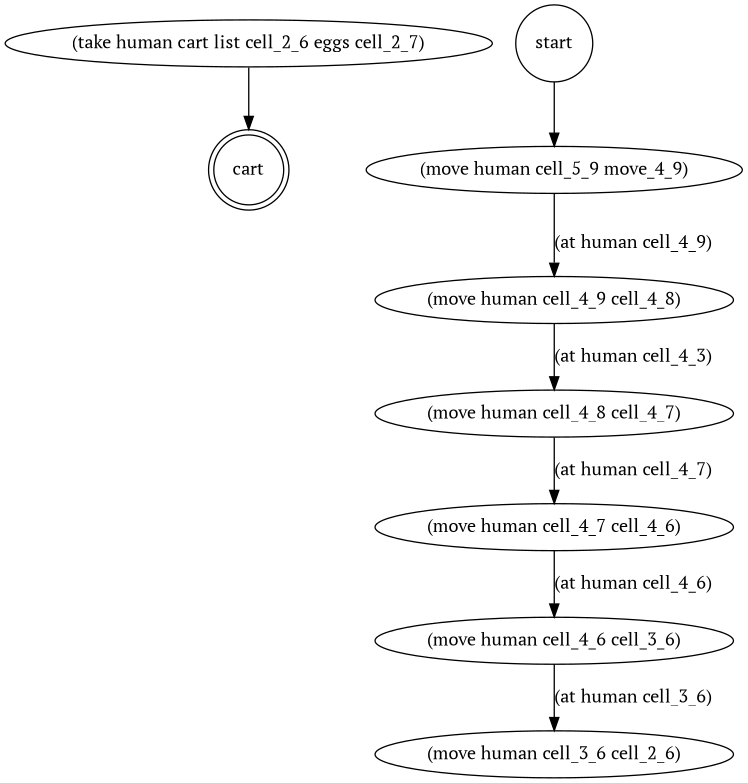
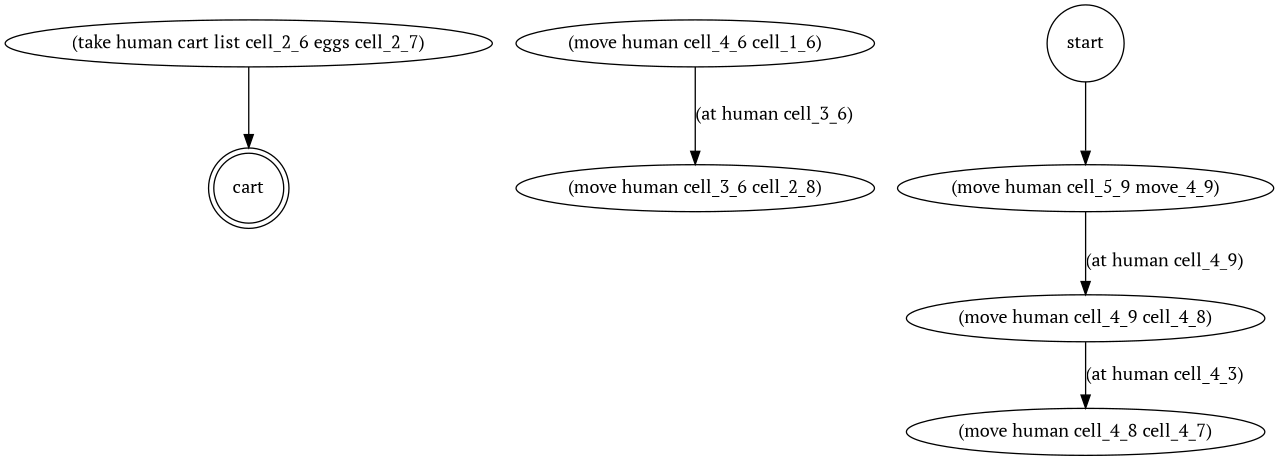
(554, 527) -> none
(554, 641) -> (695, 43)
(554, 754) -> (695, 188)
